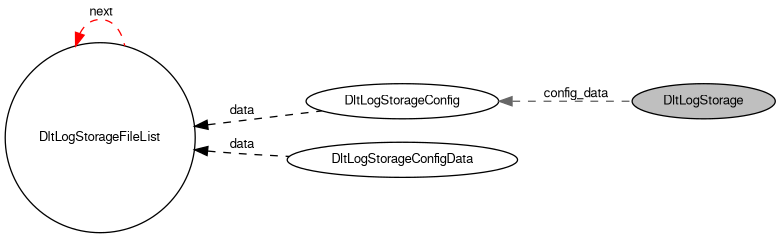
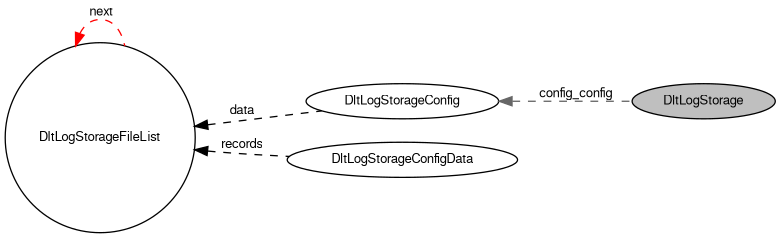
(575, 94) -> (575, 94)
(241, 145) -> (241, 145)
